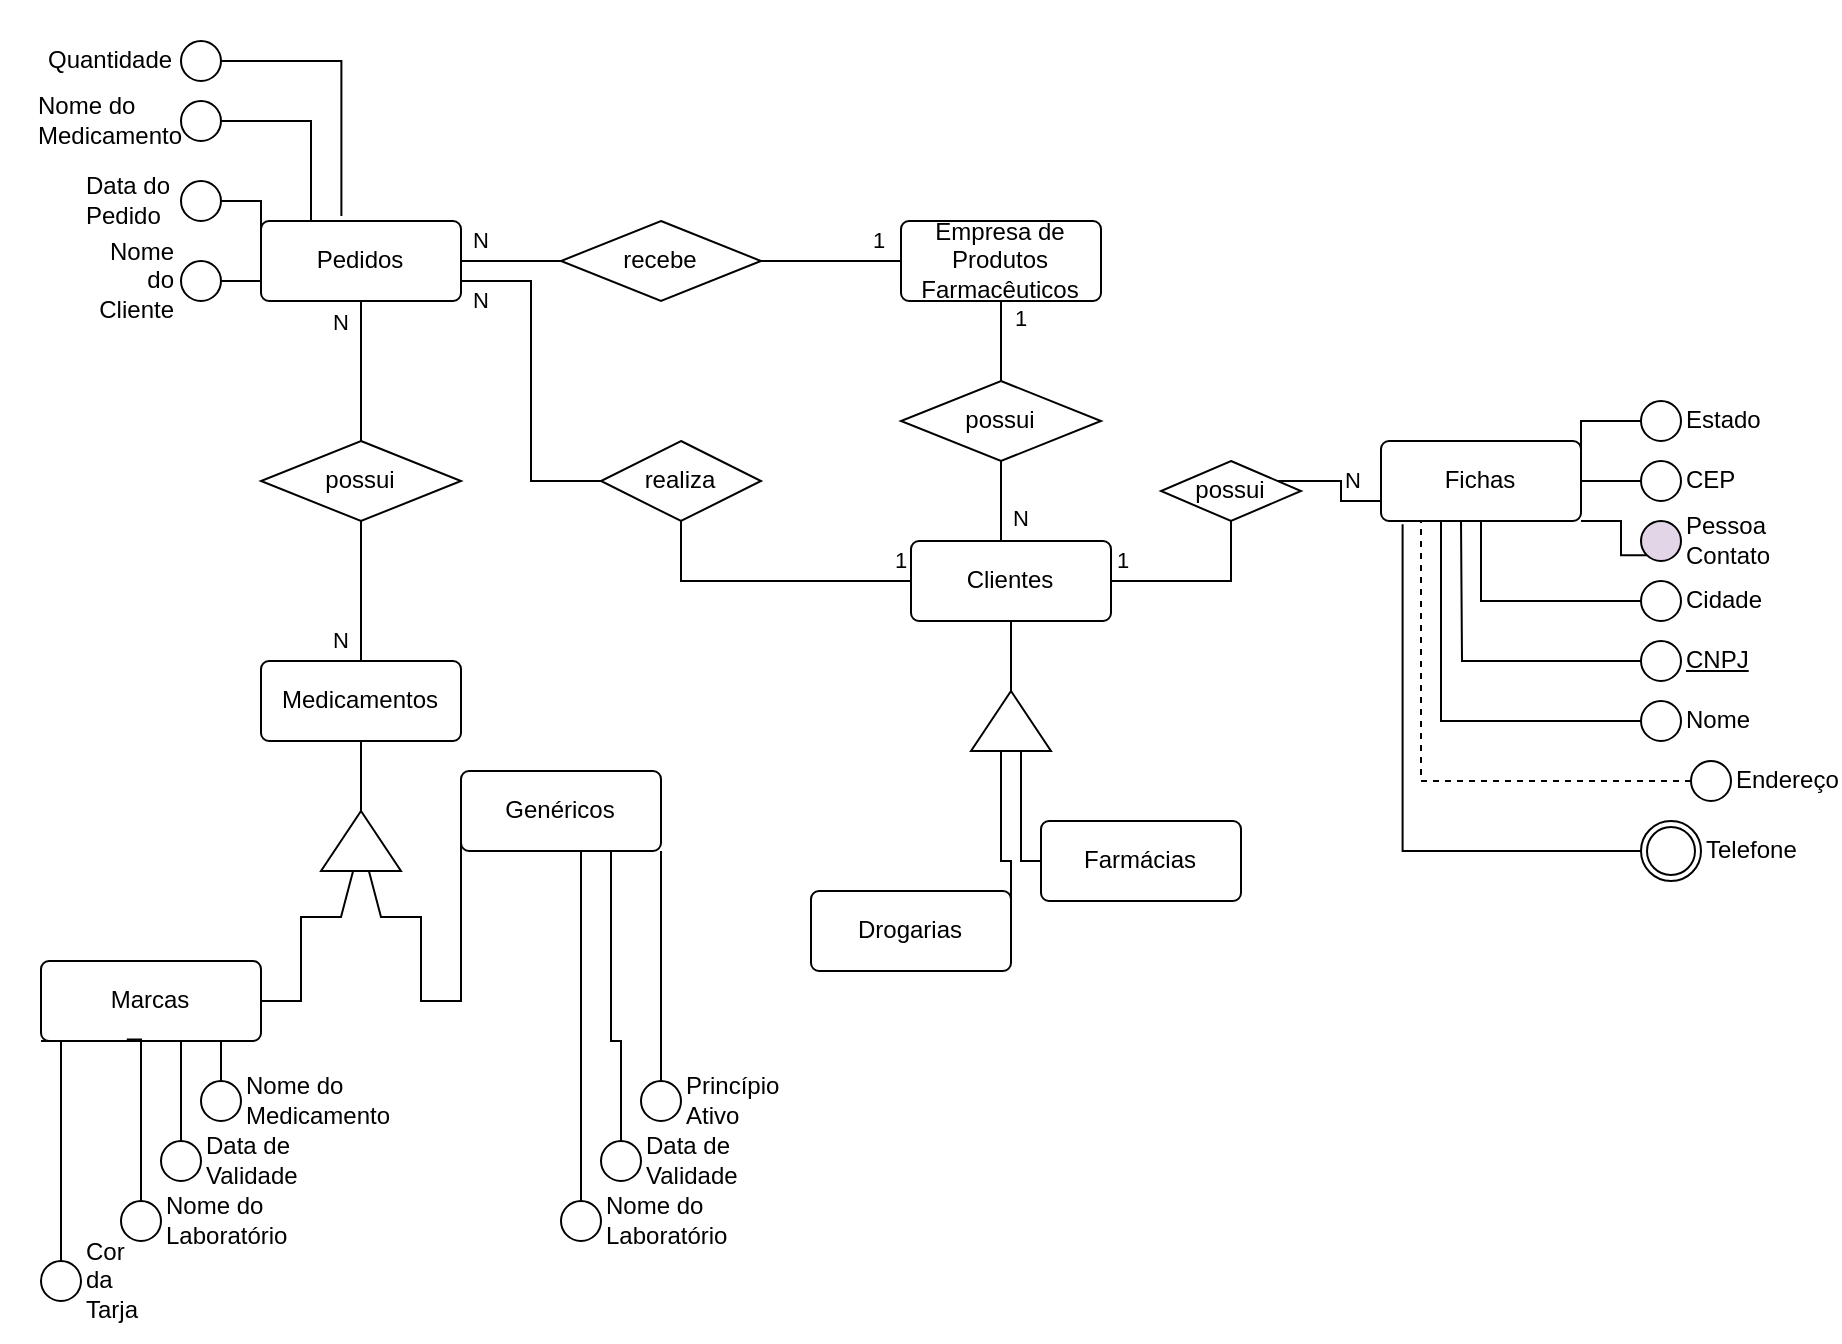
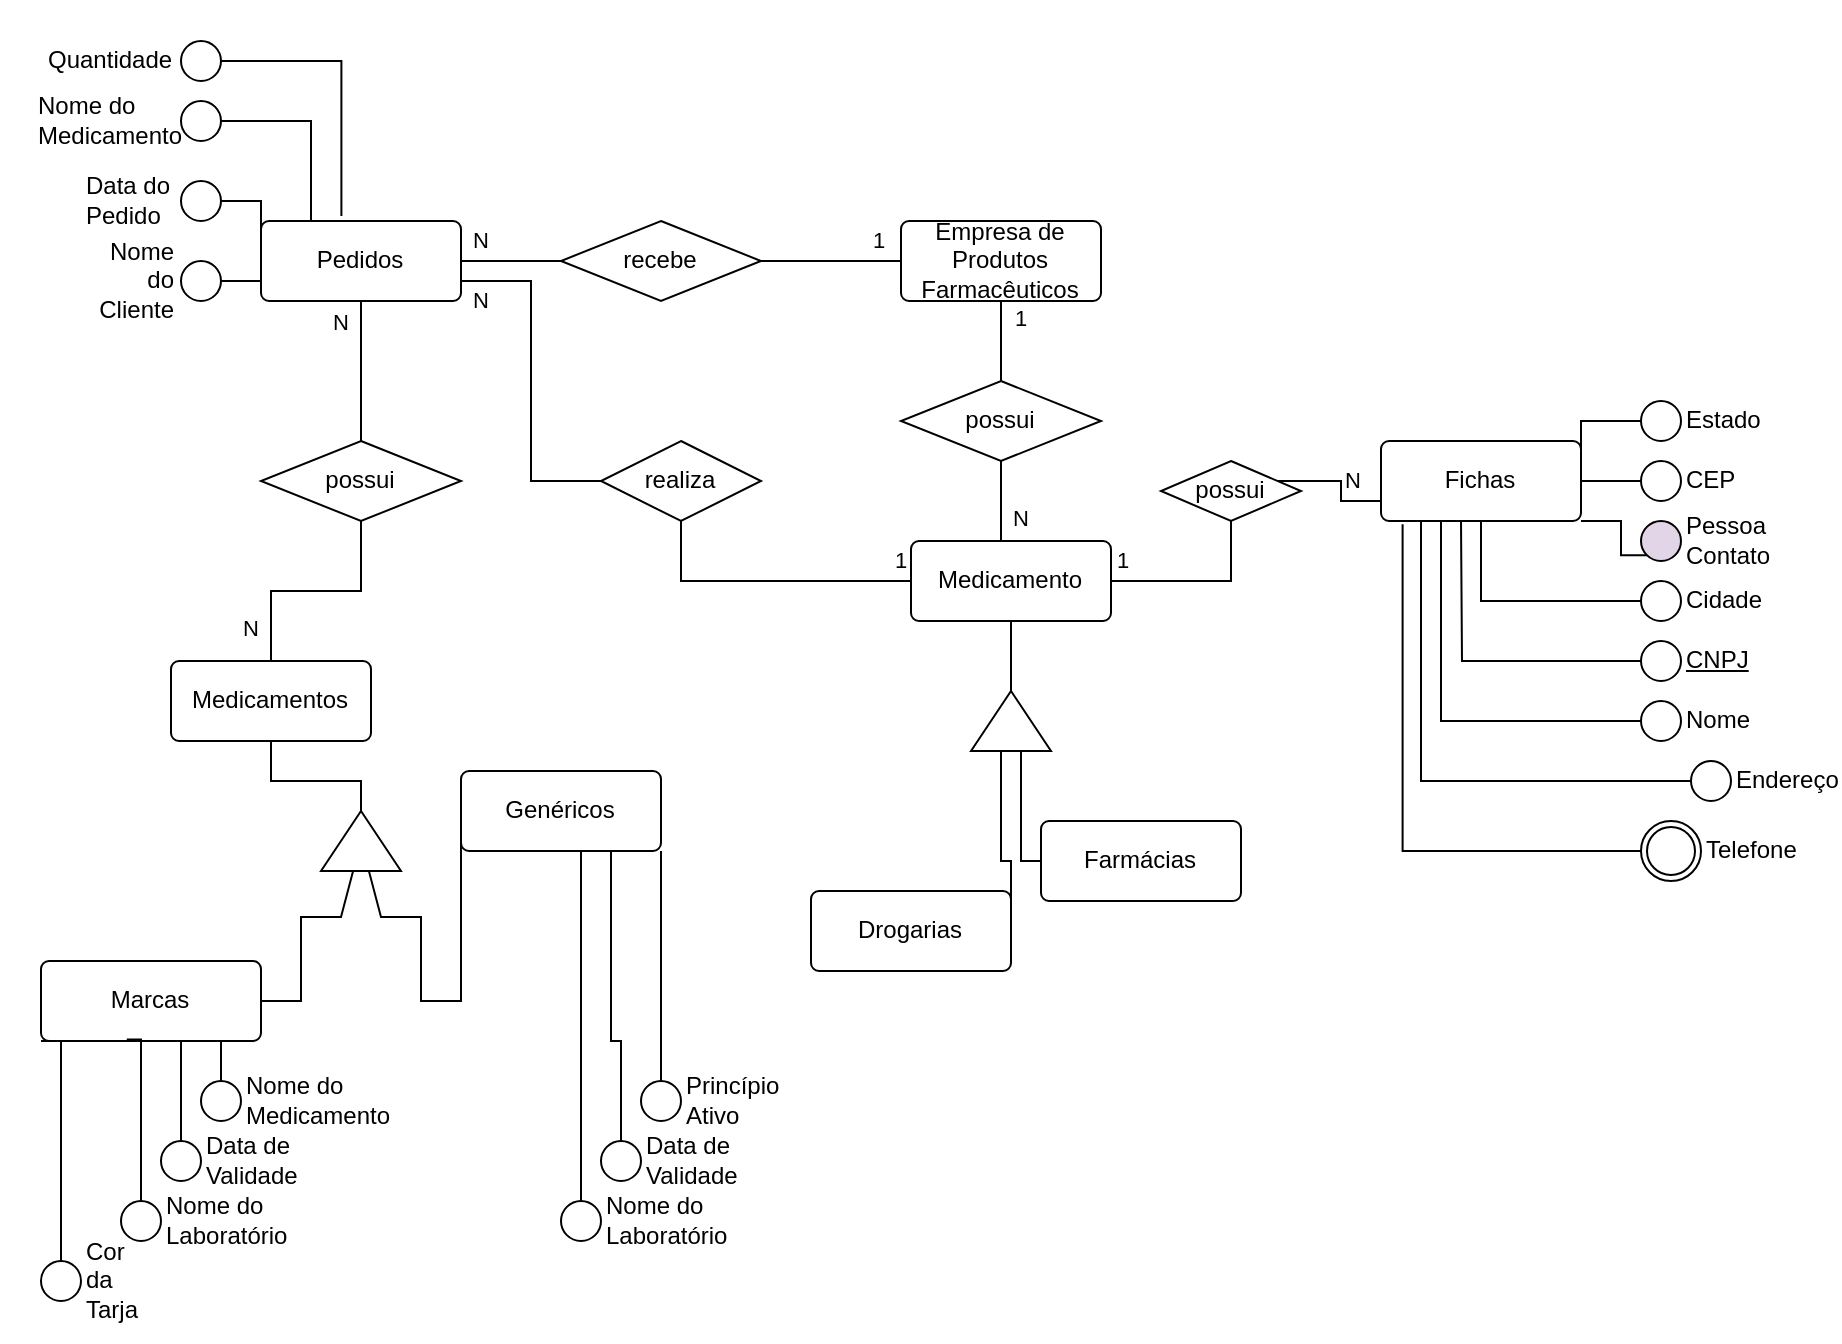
(1011, 581) -> (1011, 581)
(361, 701) -> (271, 701)
(1423, 781) -> (1423, 781)
